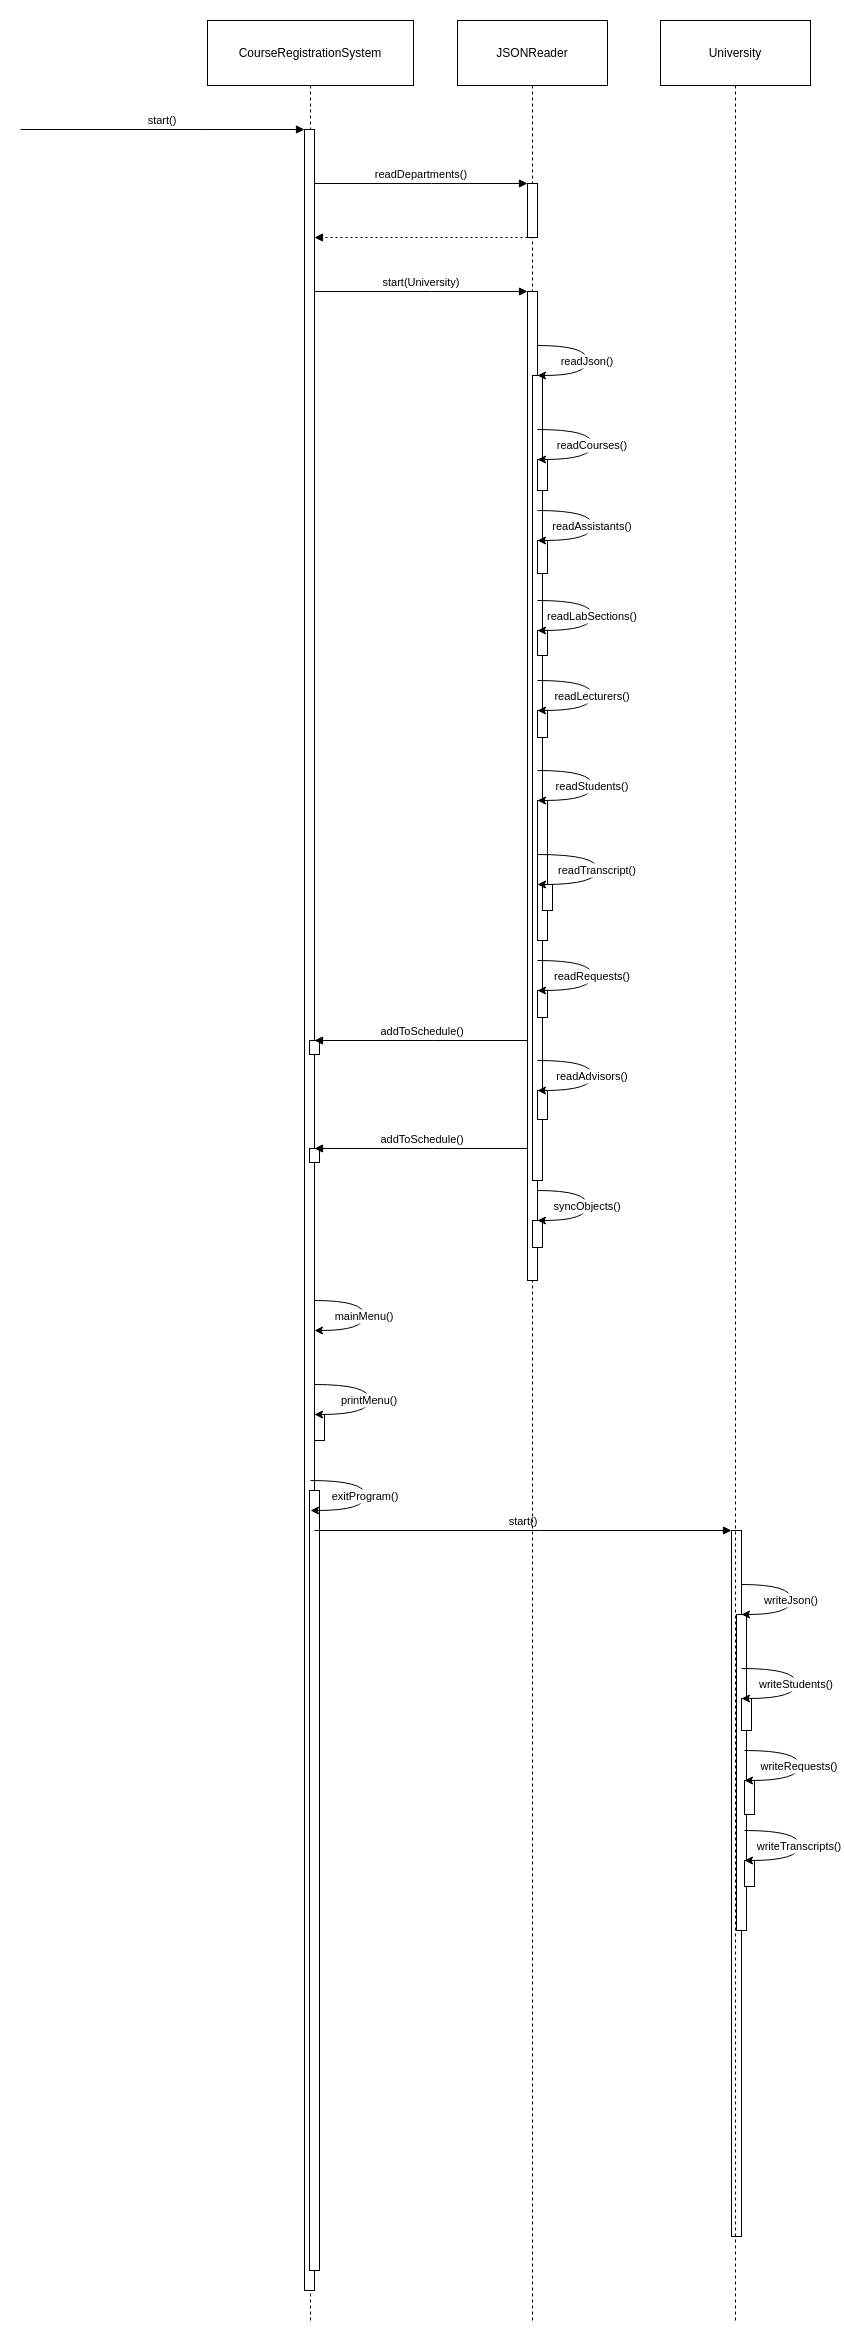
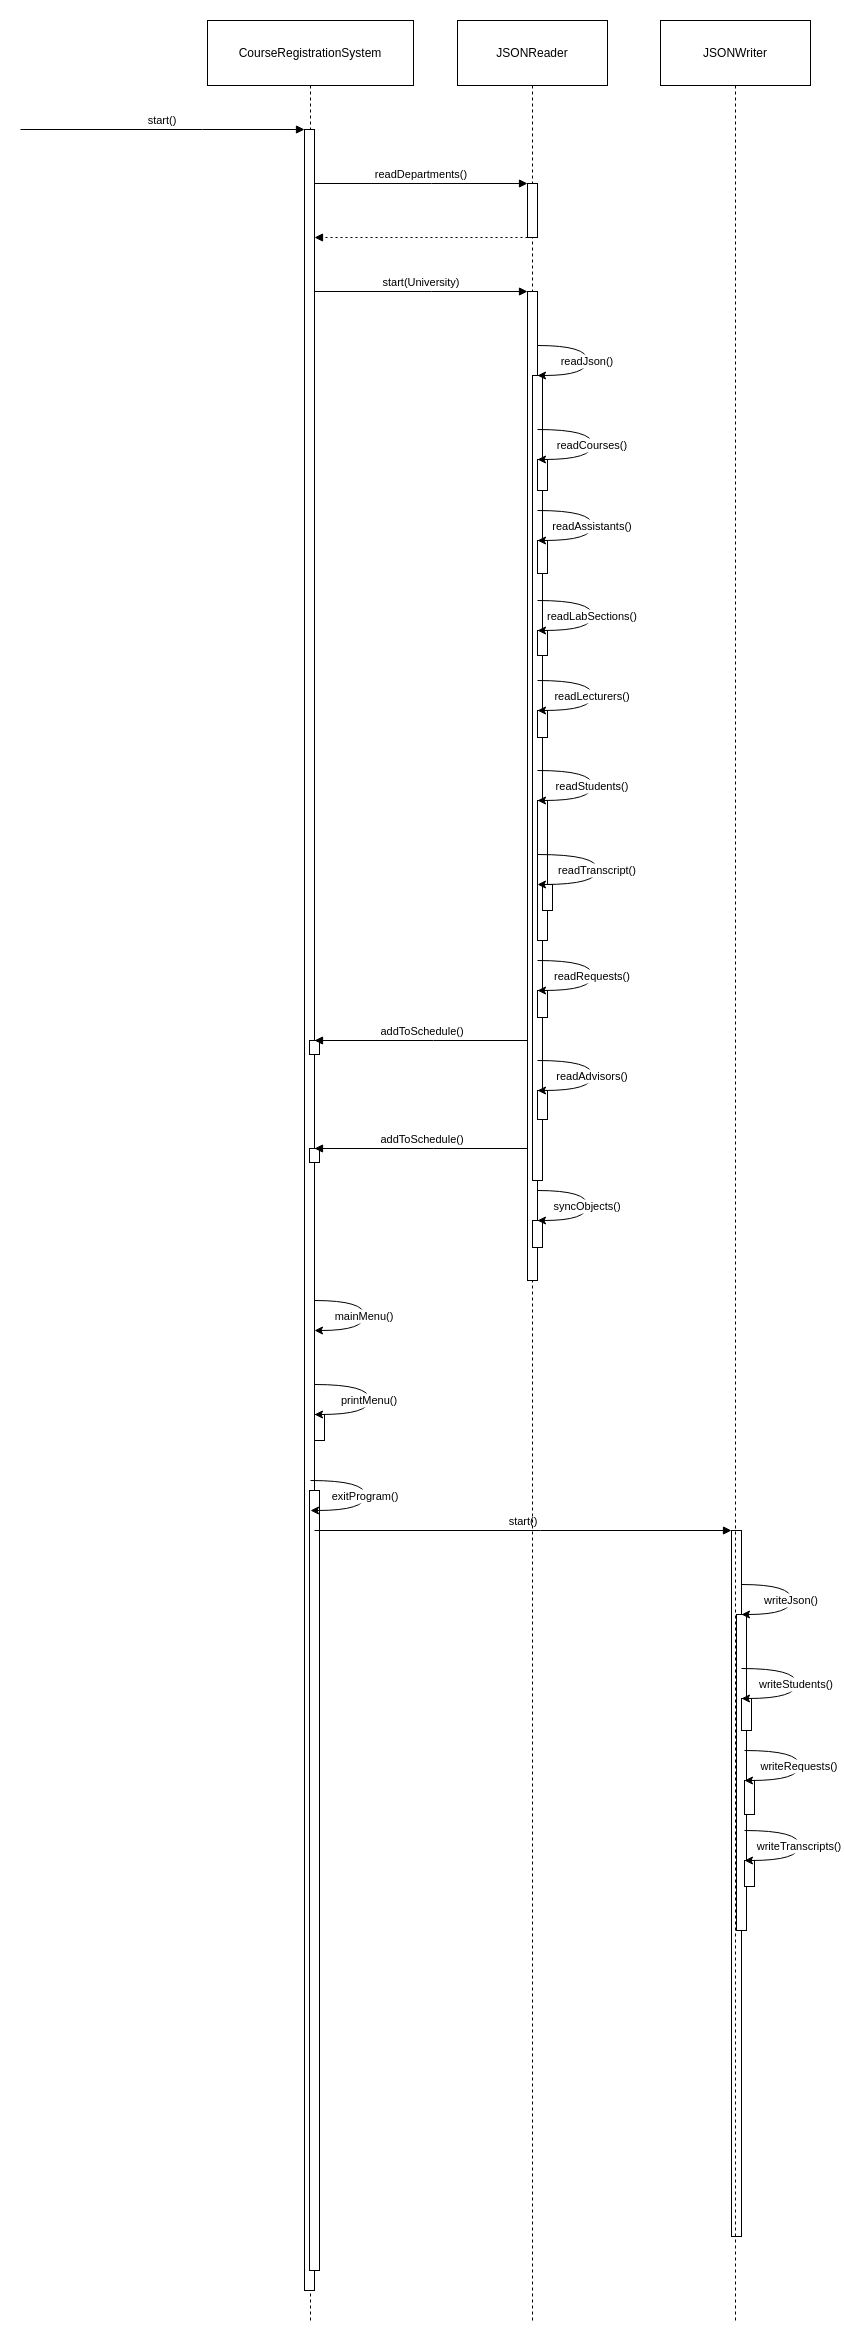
(736, 54) -> (736, 54)
